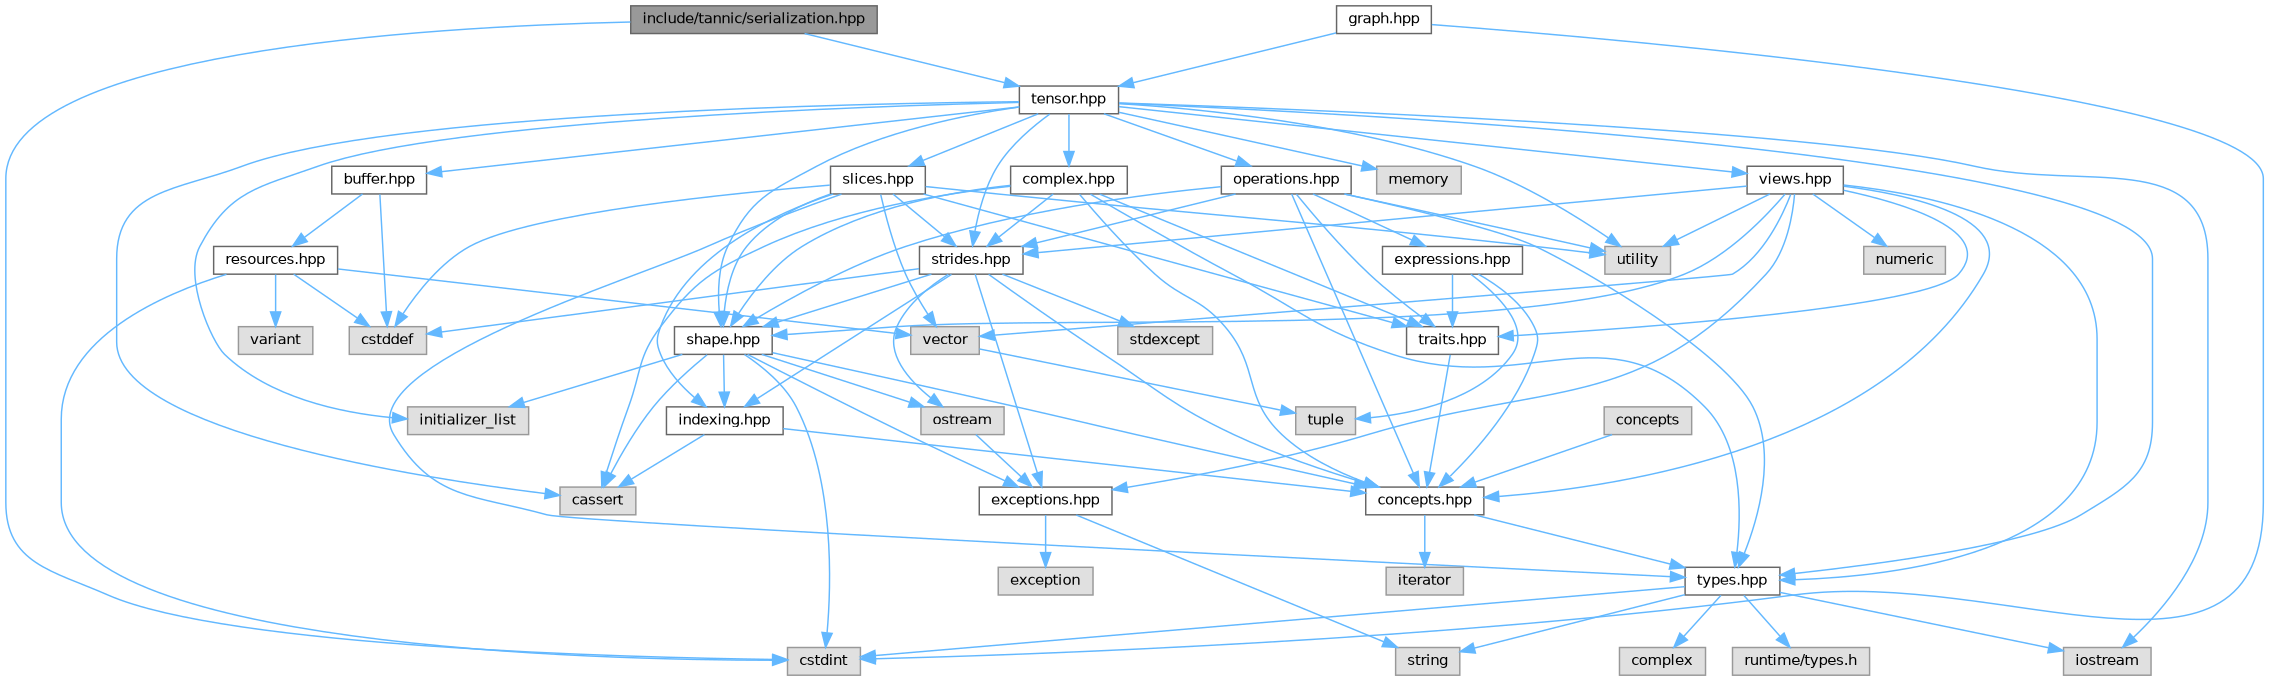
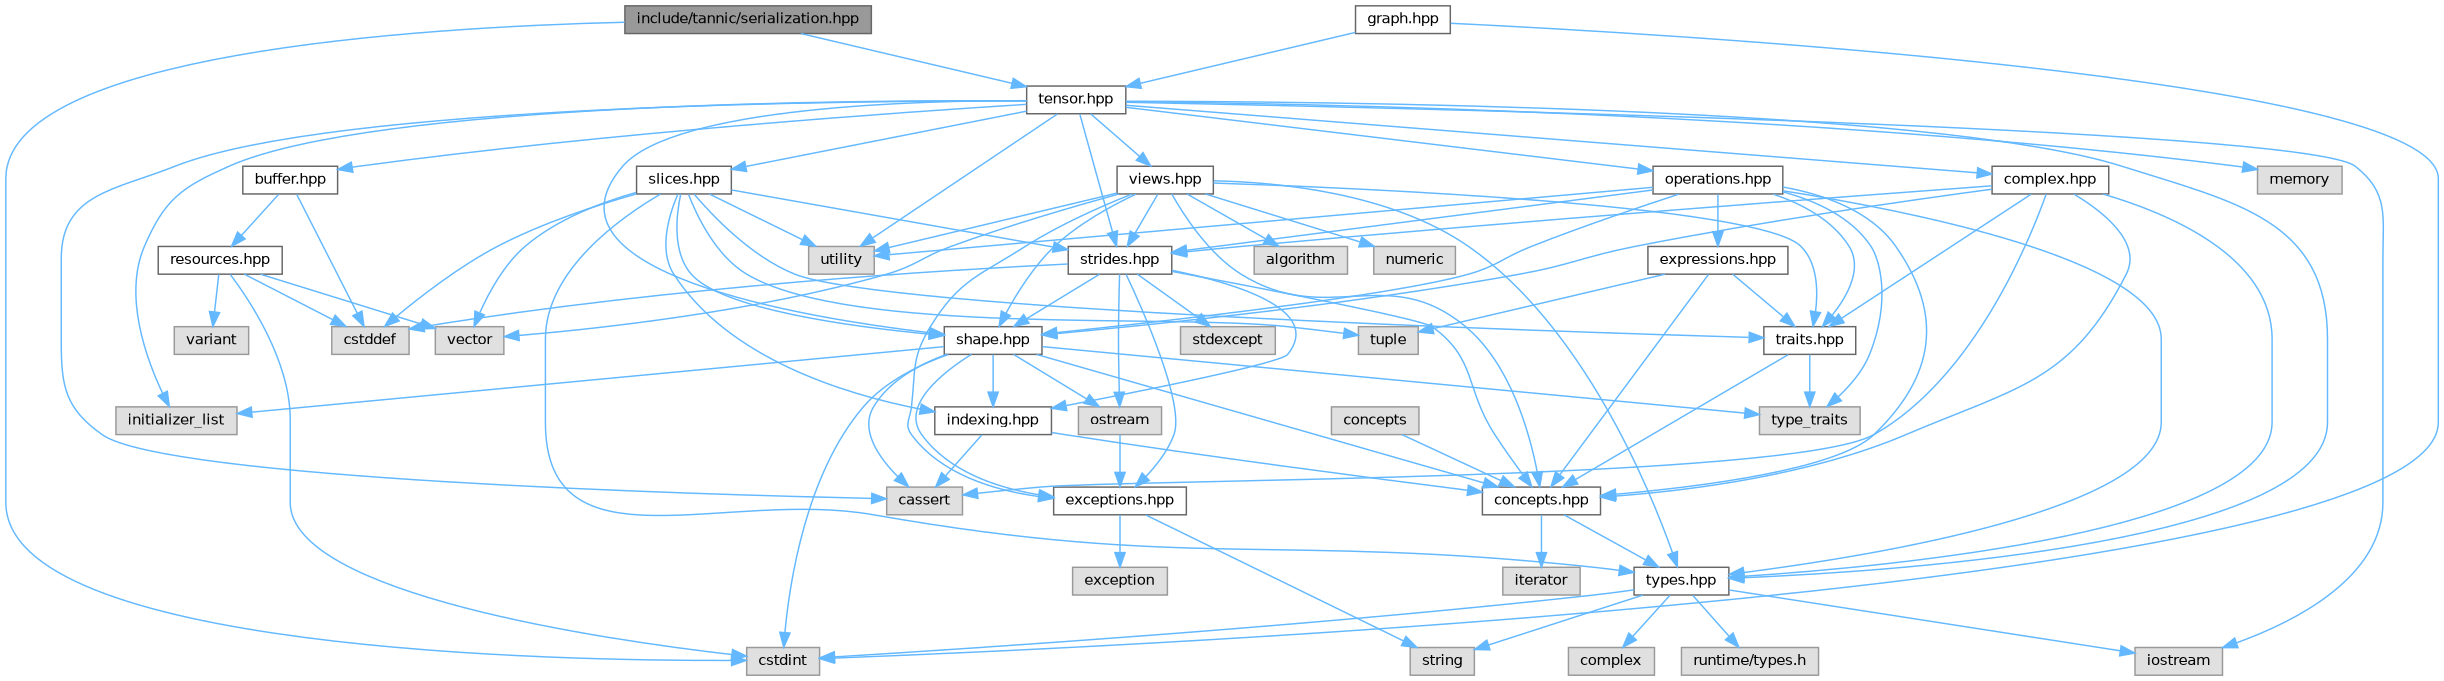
none -> (1301, 260)
(1122, 378) -> (993, 318)
none -> (1810, 421)
